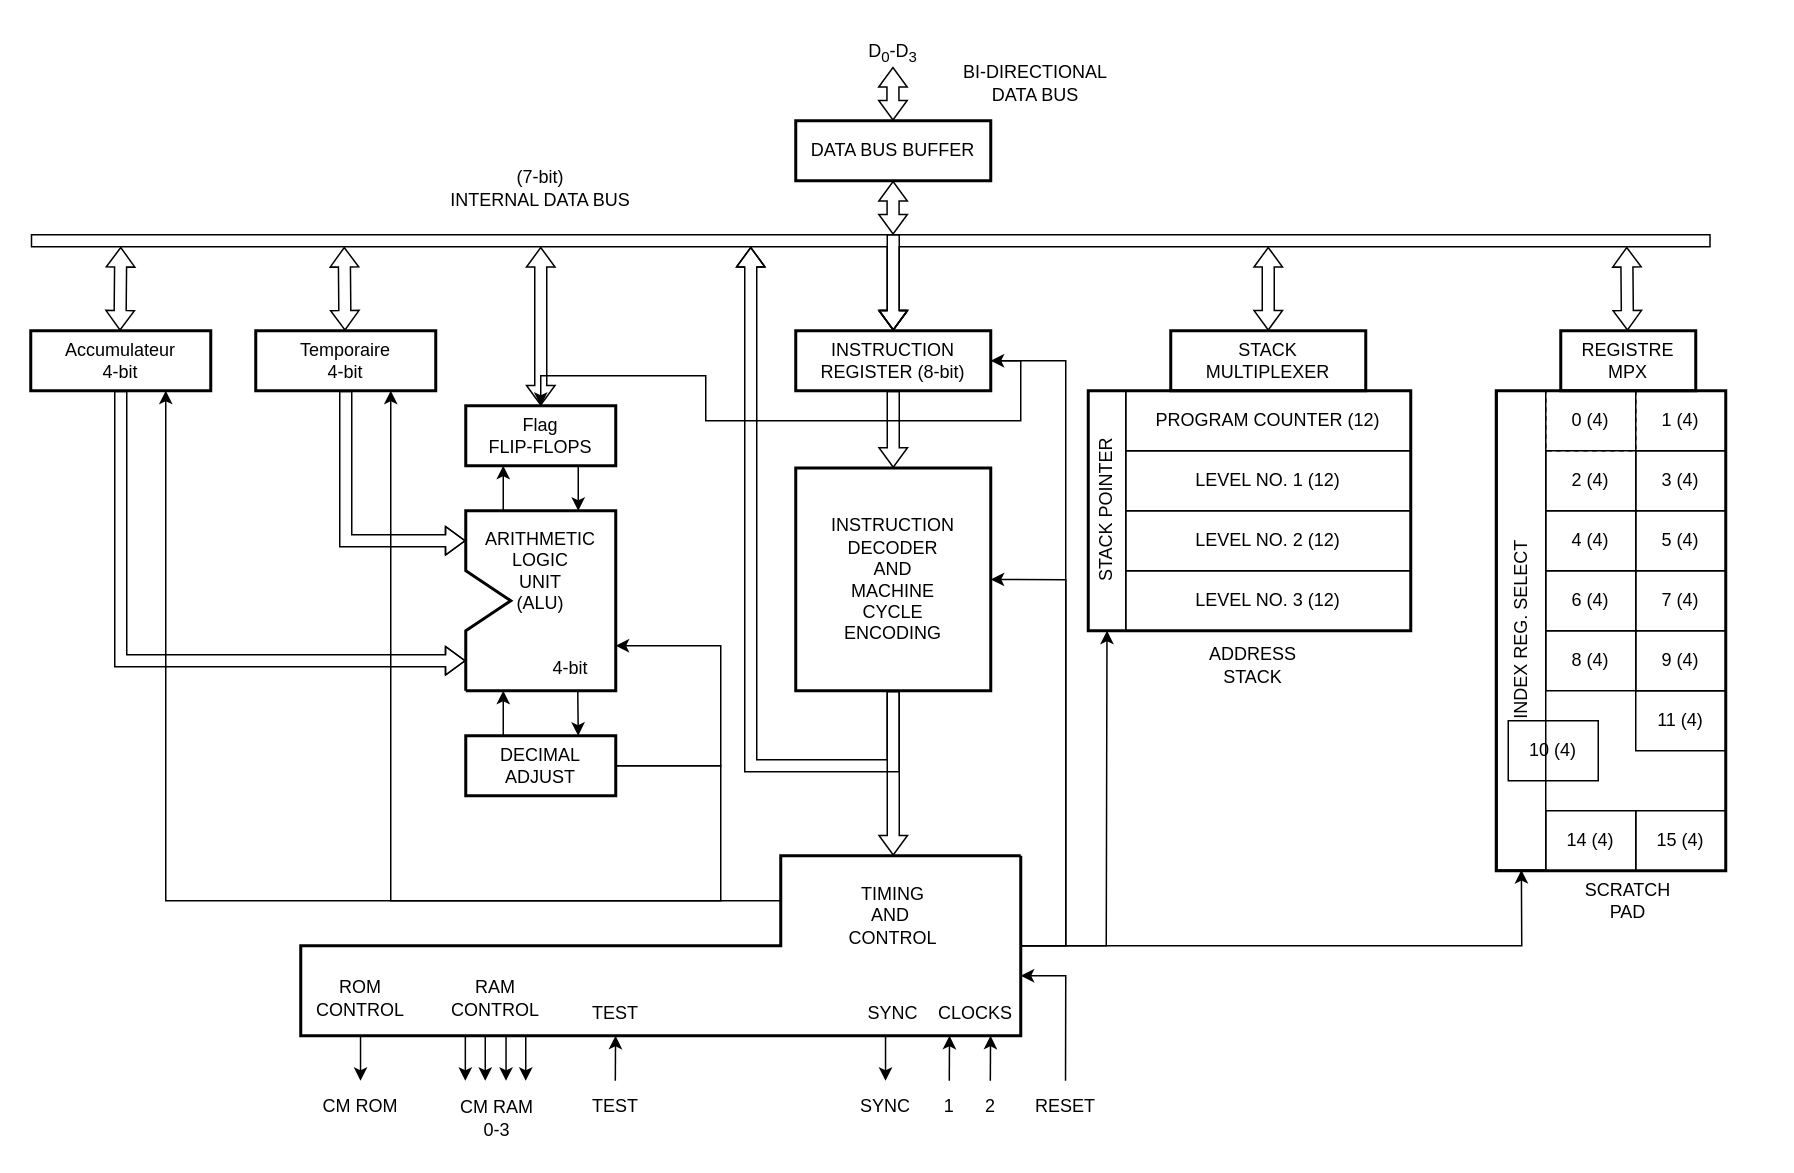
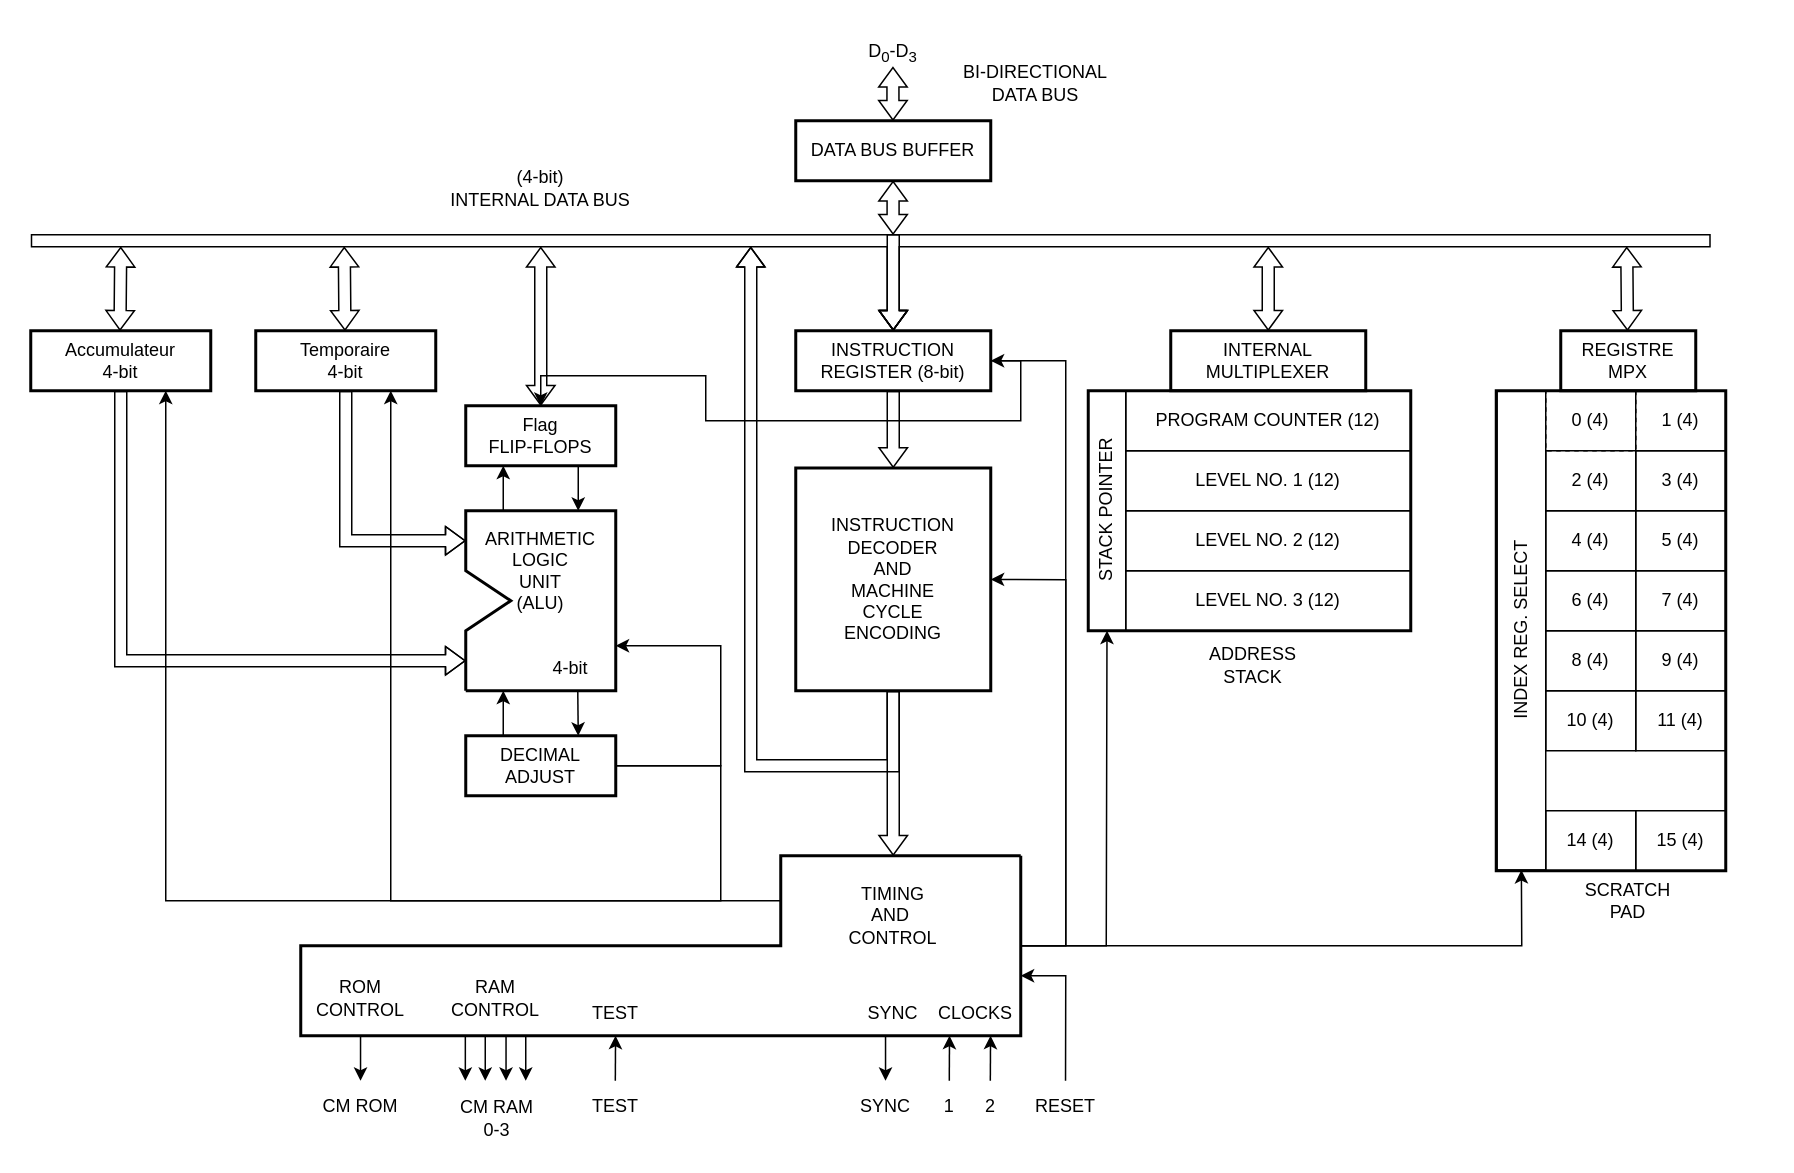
(541, 188) -> (541, 188)
(1268, 361) -> (1268, 361)
(1553, 751) -> (1591, 721)
